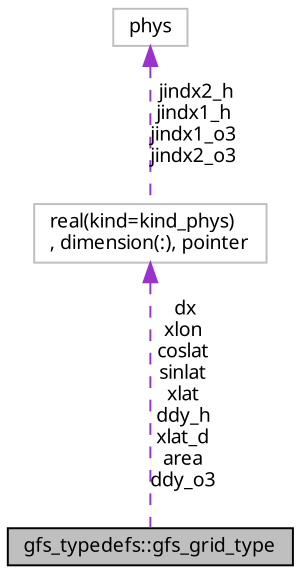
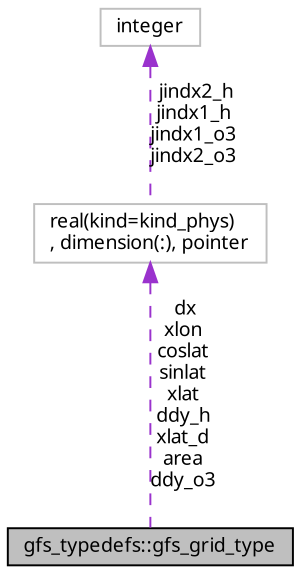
(150, 27) -> (150, 27)
